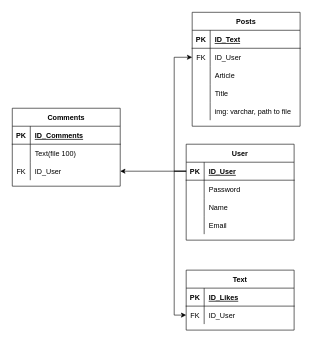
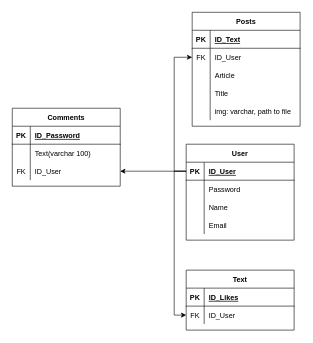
(57, 136) -> (57, 136)
(60, 154) -> (68, 154)
